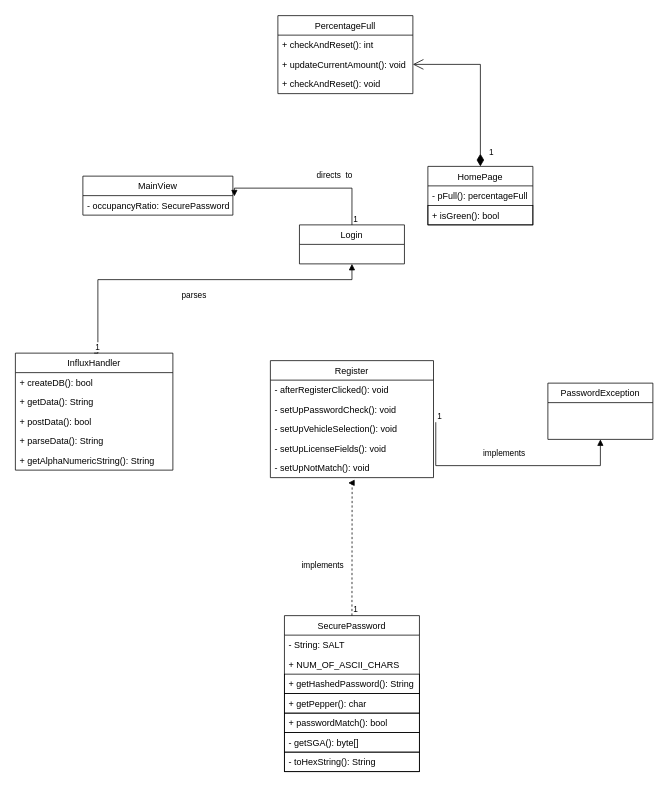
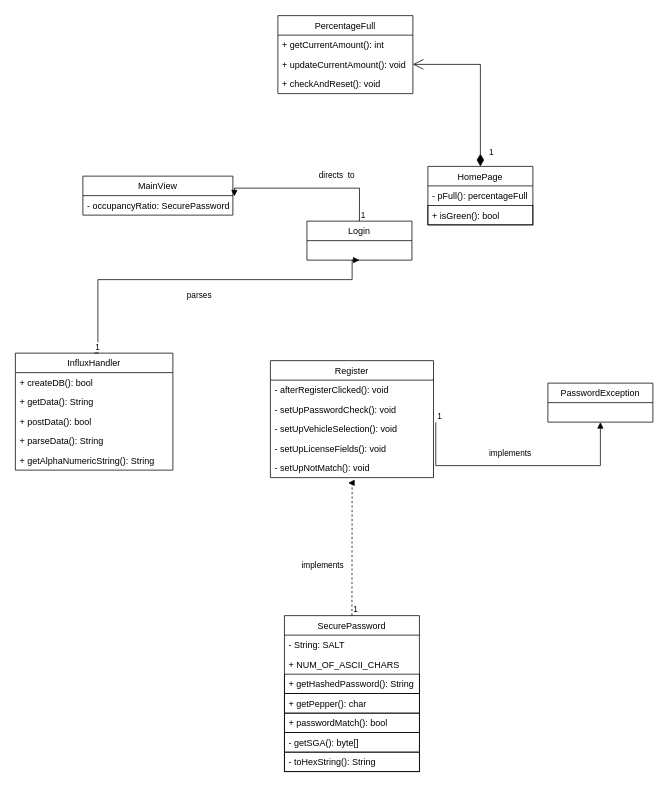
(333, 45) -> (340, 45)
(352, 244) -> (359, 240)
(600, 411) -> (600, 402)
